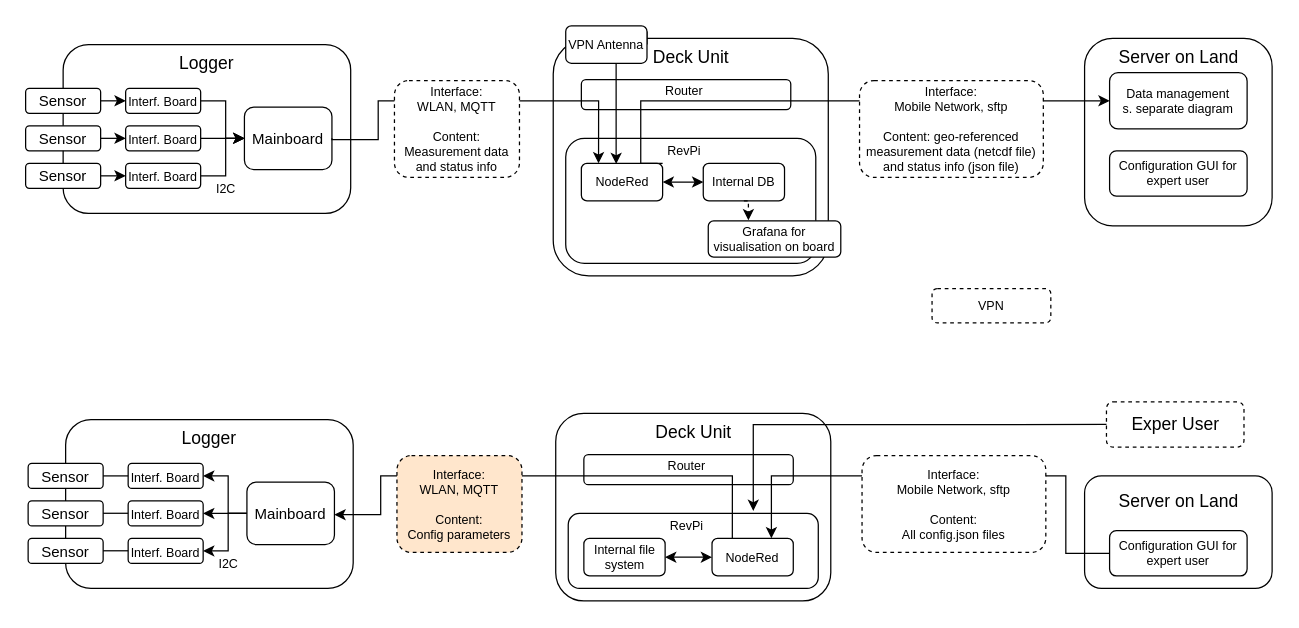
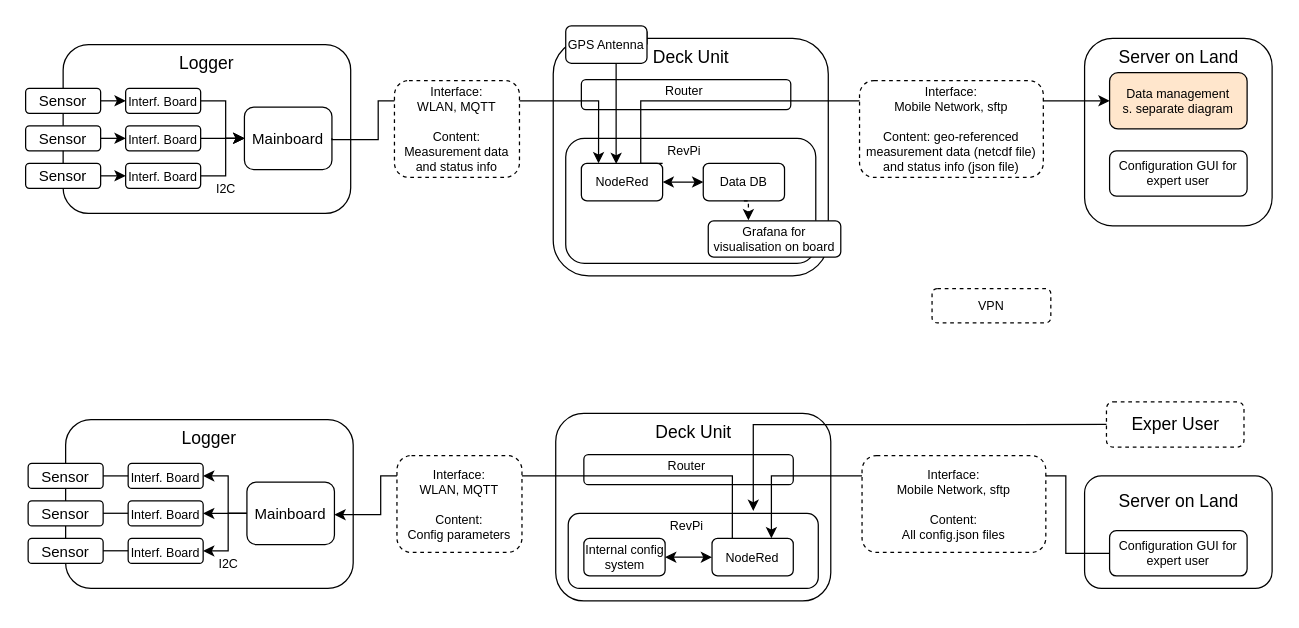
(606, 44) -> (606, 44)
(1178, 101) -> (1178, 101)
(744, 182) -> (744, 182)
(459, 504) -> (459, 504)
(625, 557) -> (625, 557)
